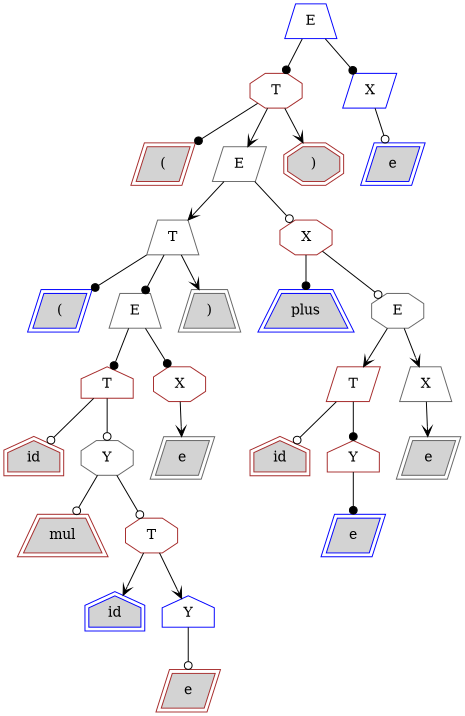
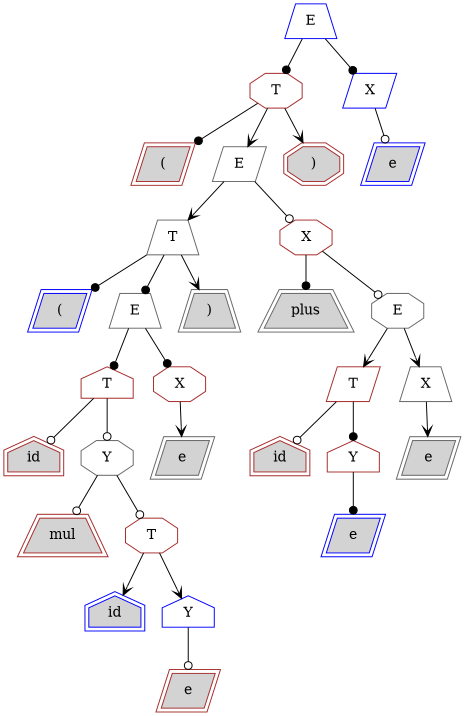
(306, 311) -> (306, 311)
